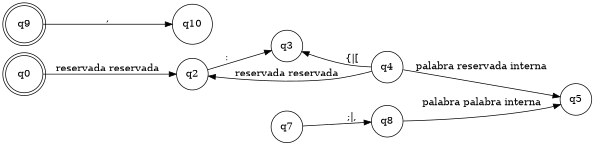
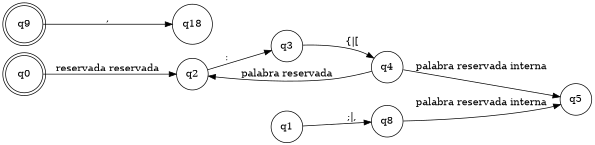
(192, 24) -> (192, 24)
(339, 63) -> (336, 46)
(287, 74) -> (287, 74)
(482, 103) -> (482, 103)
(287, 127) -> (287, 127)
